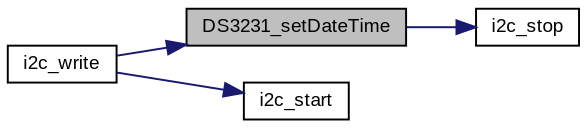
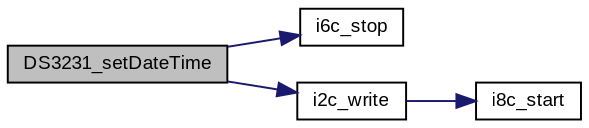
(528, 27) -> (352, 27)
(142, 52) -> (253, 85)
(296, 101) -> (529, 101)
